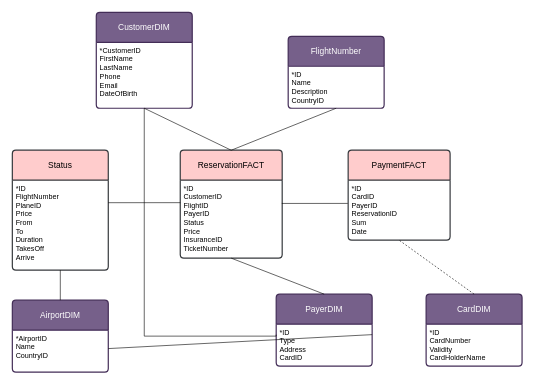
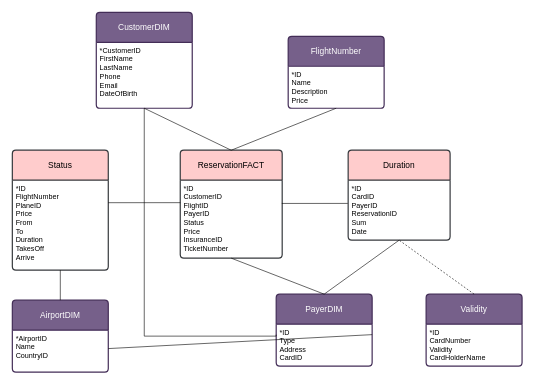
(312, 88) -> (312, 88)
(399, 165) -> (399, 165)
none -> (361, 268)
(474, 309) -> (474, 309)
